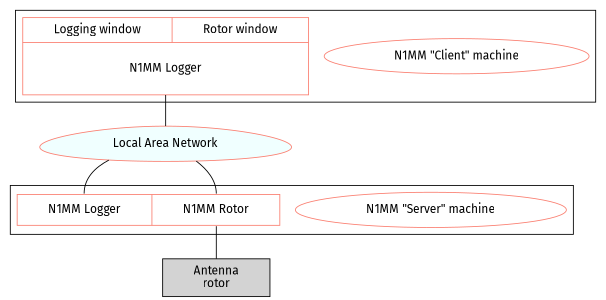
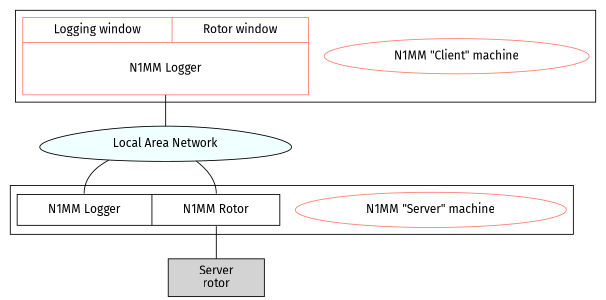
(166, 144) -> (166, 144)
(148, 210) -> (148, 210)
(216, 278) -> (216, 278)
